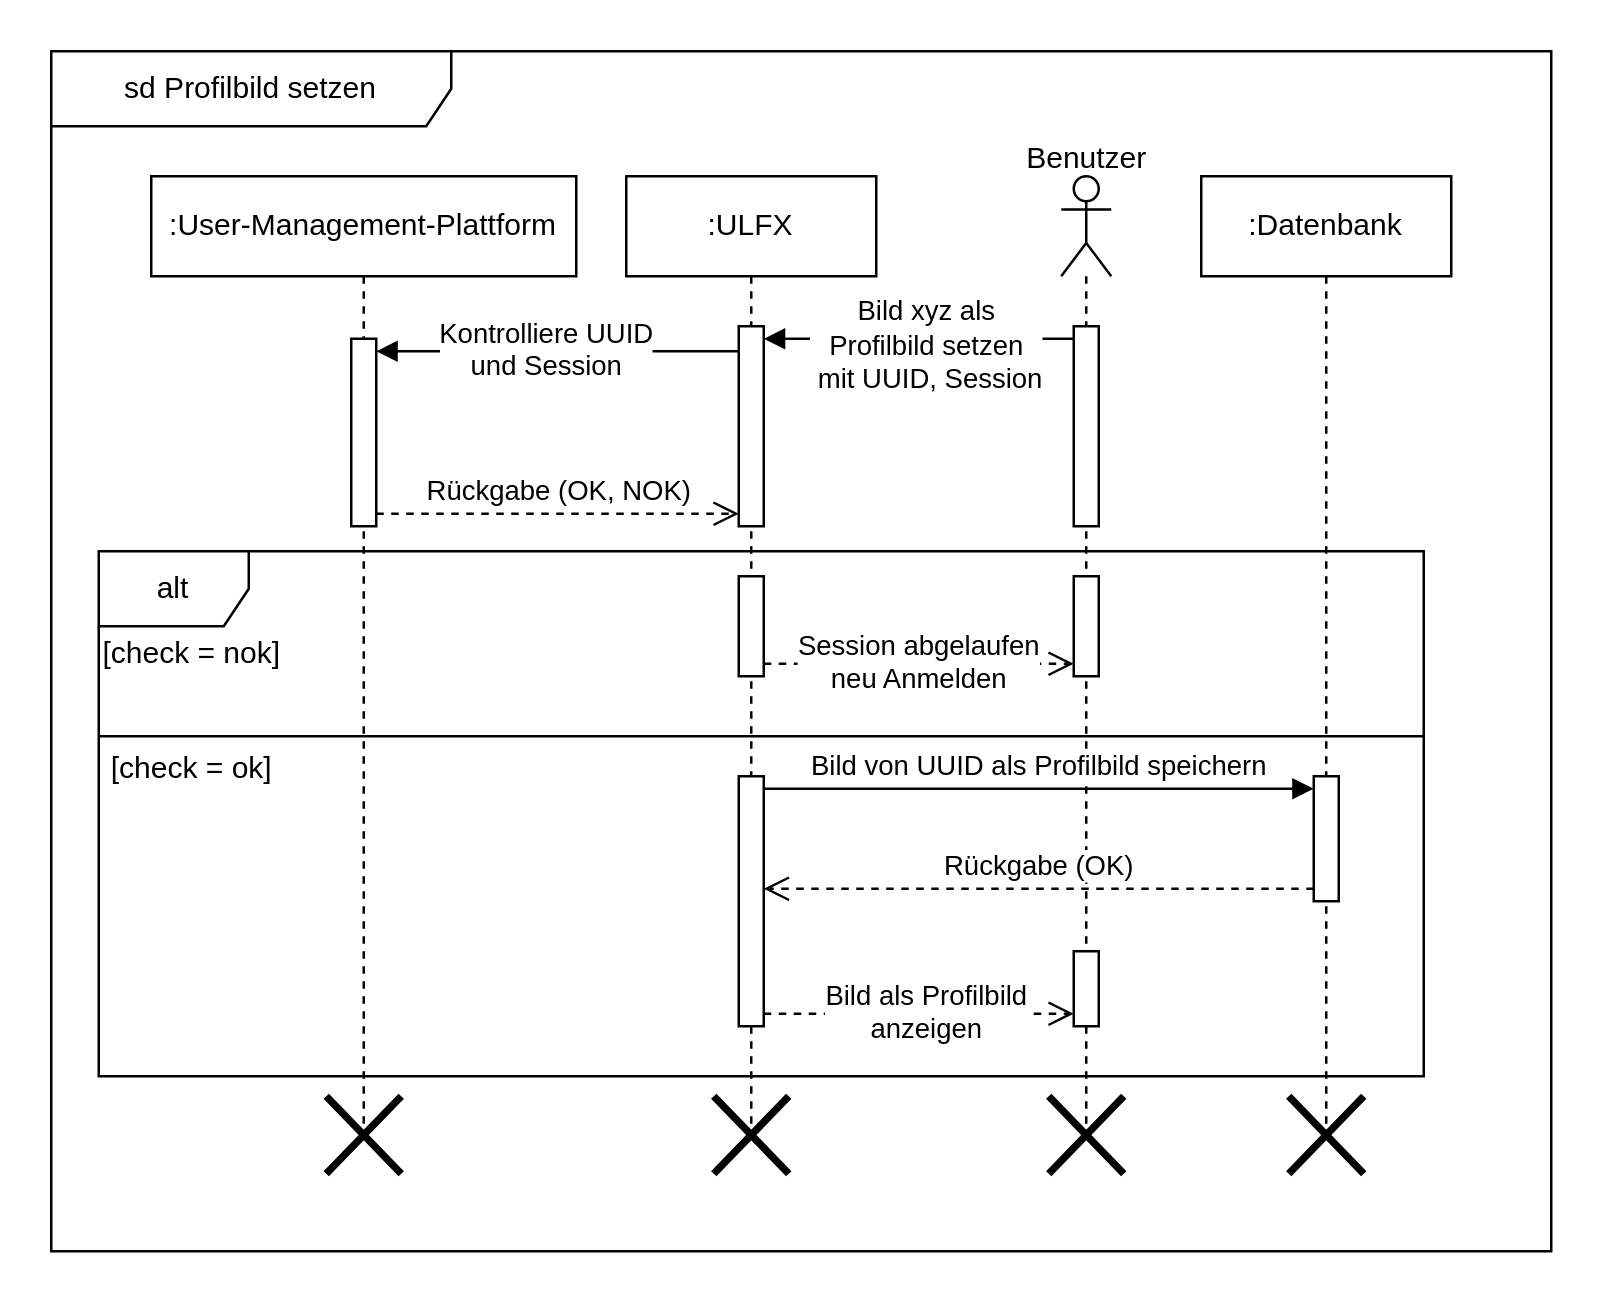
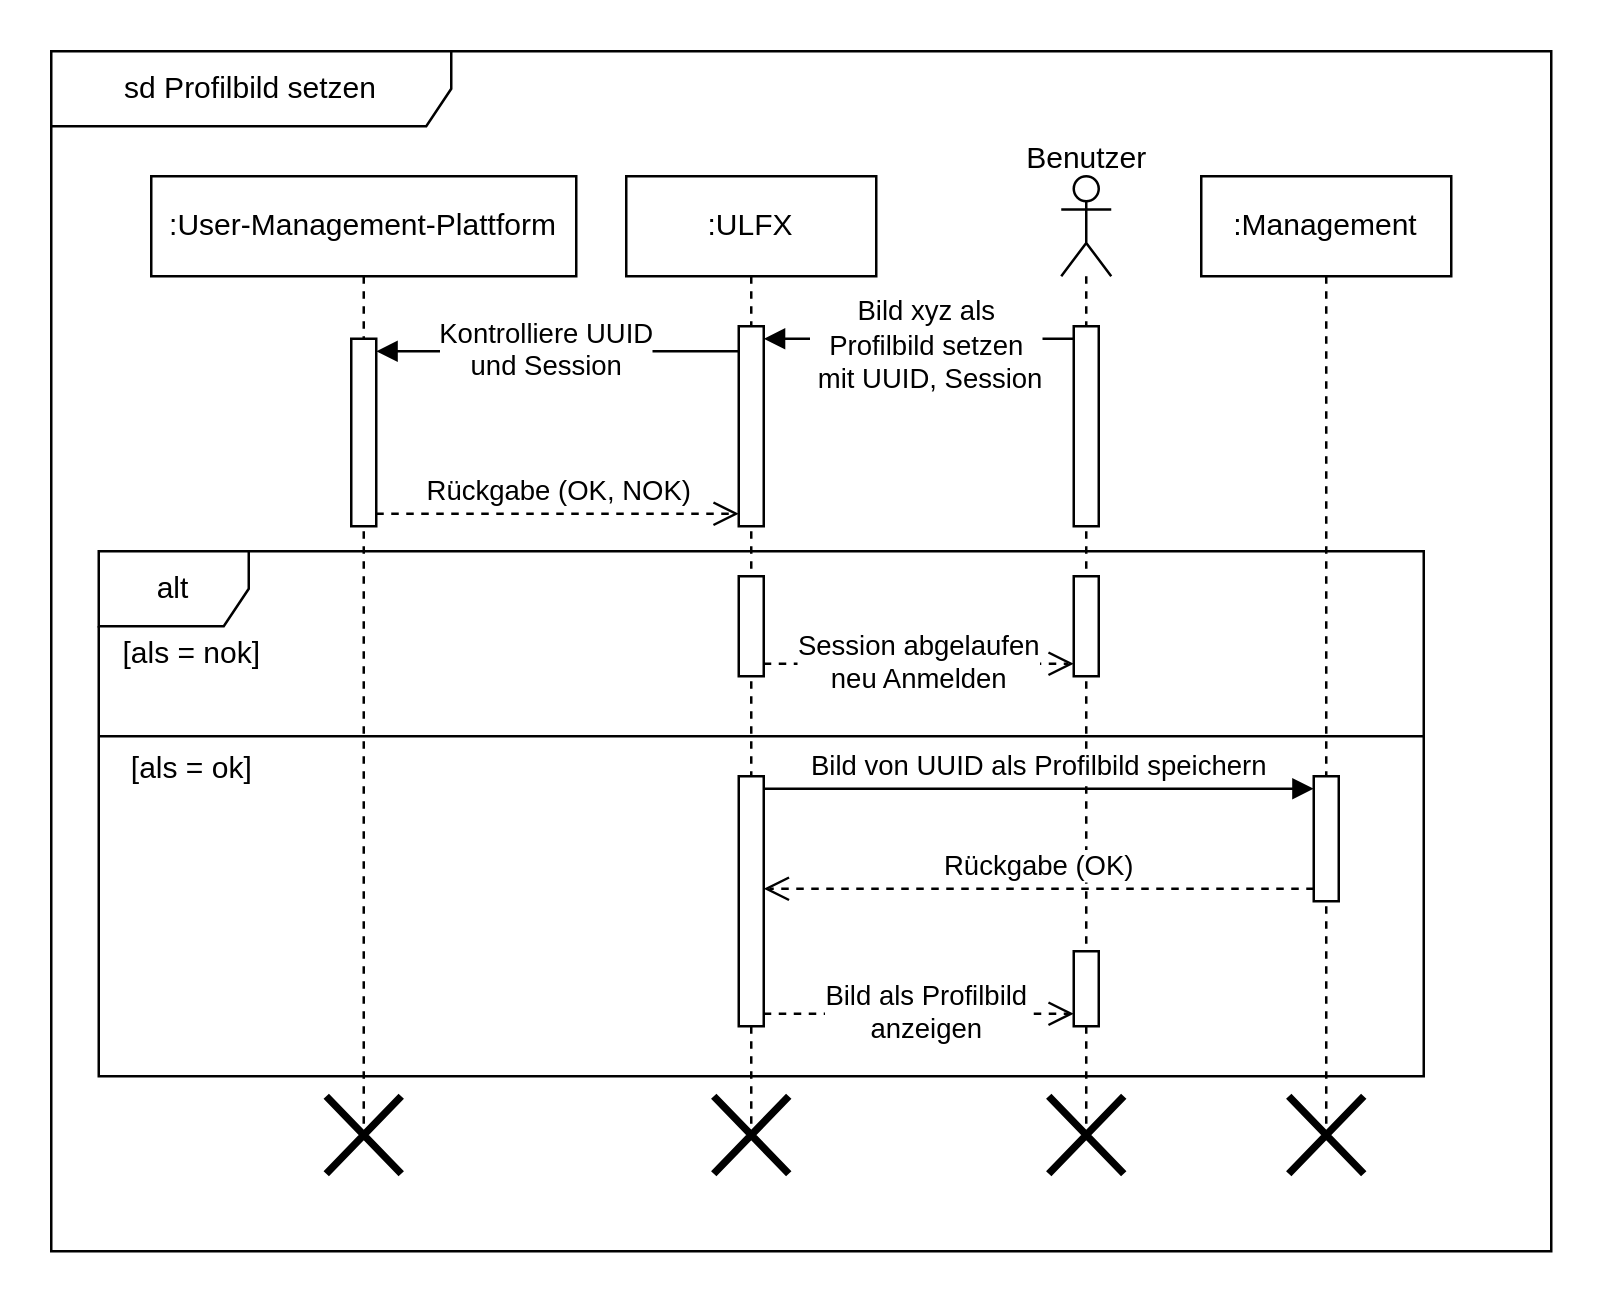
(1326, 226) -> (1326, 226)
(193, 654) -> (193, 654)
(193, 769) -> (193, 769)
